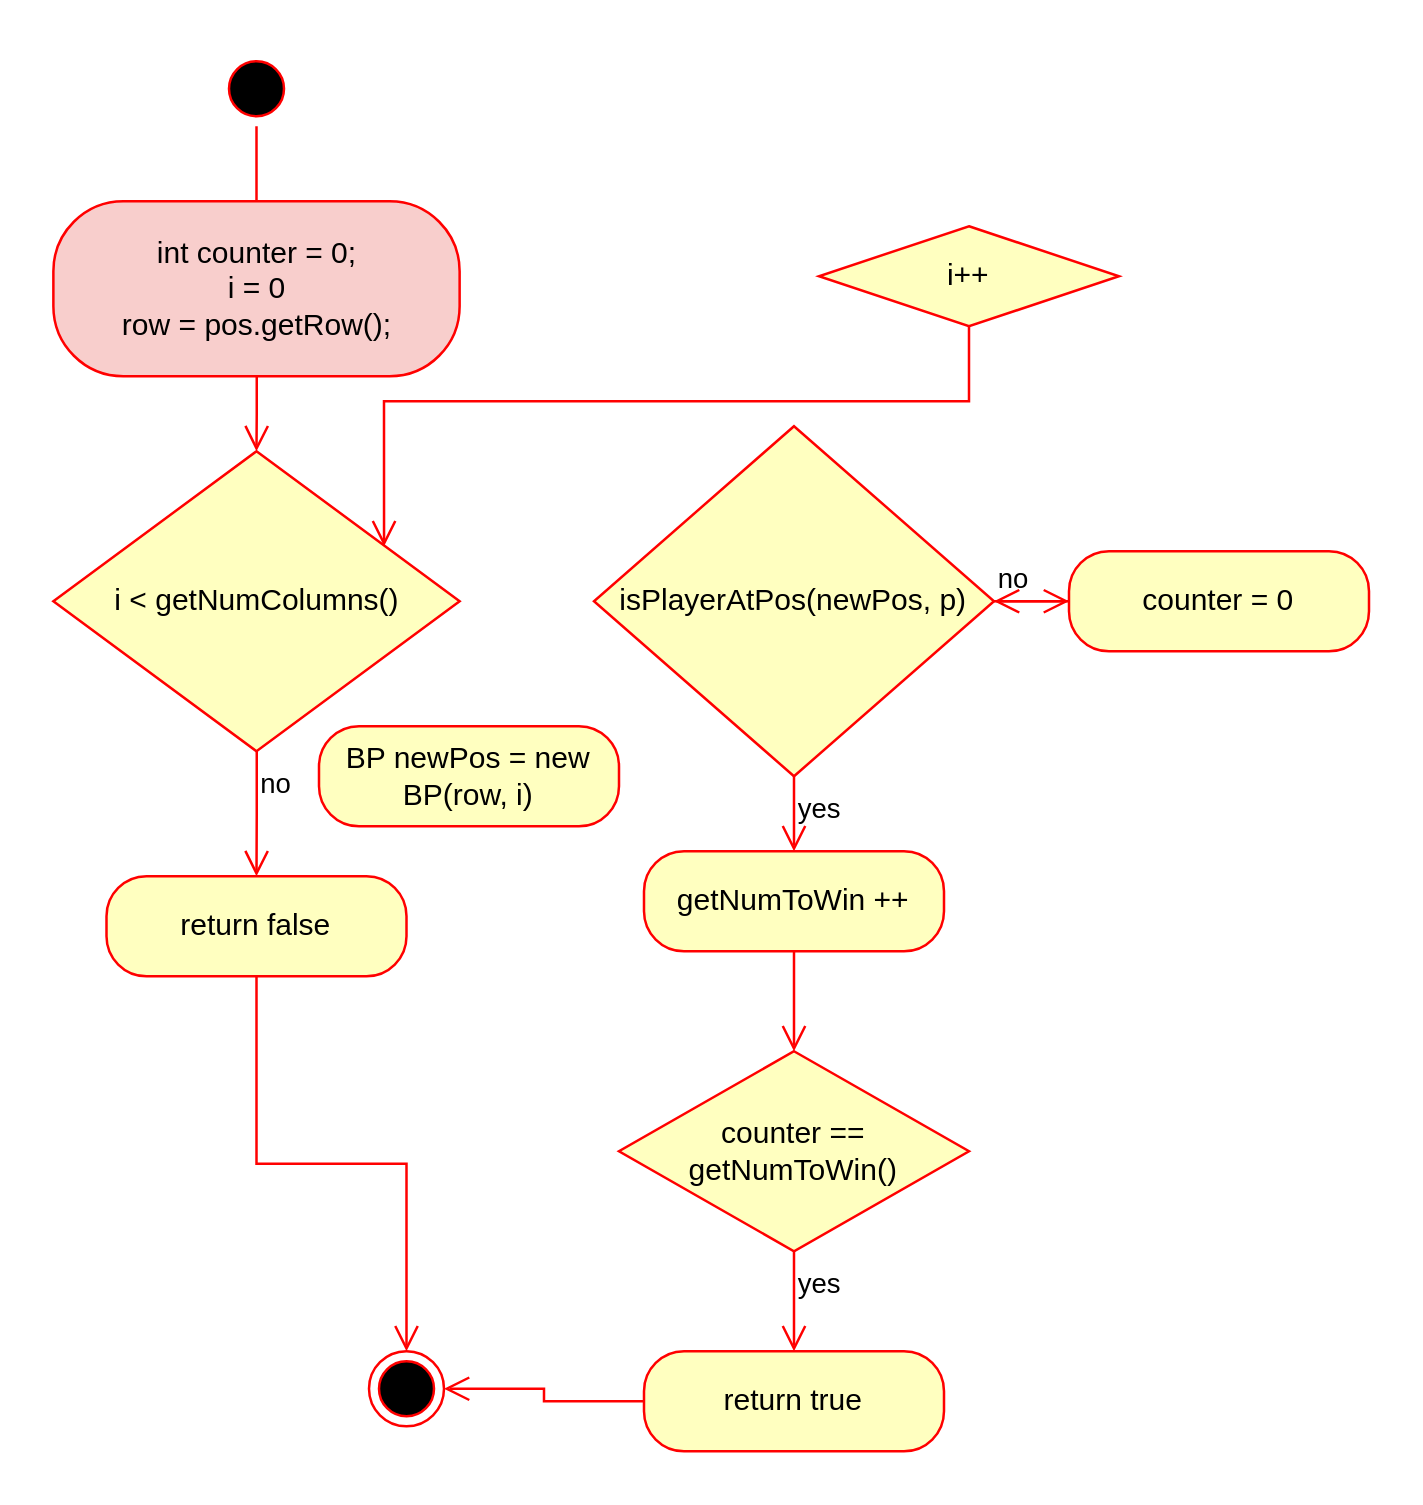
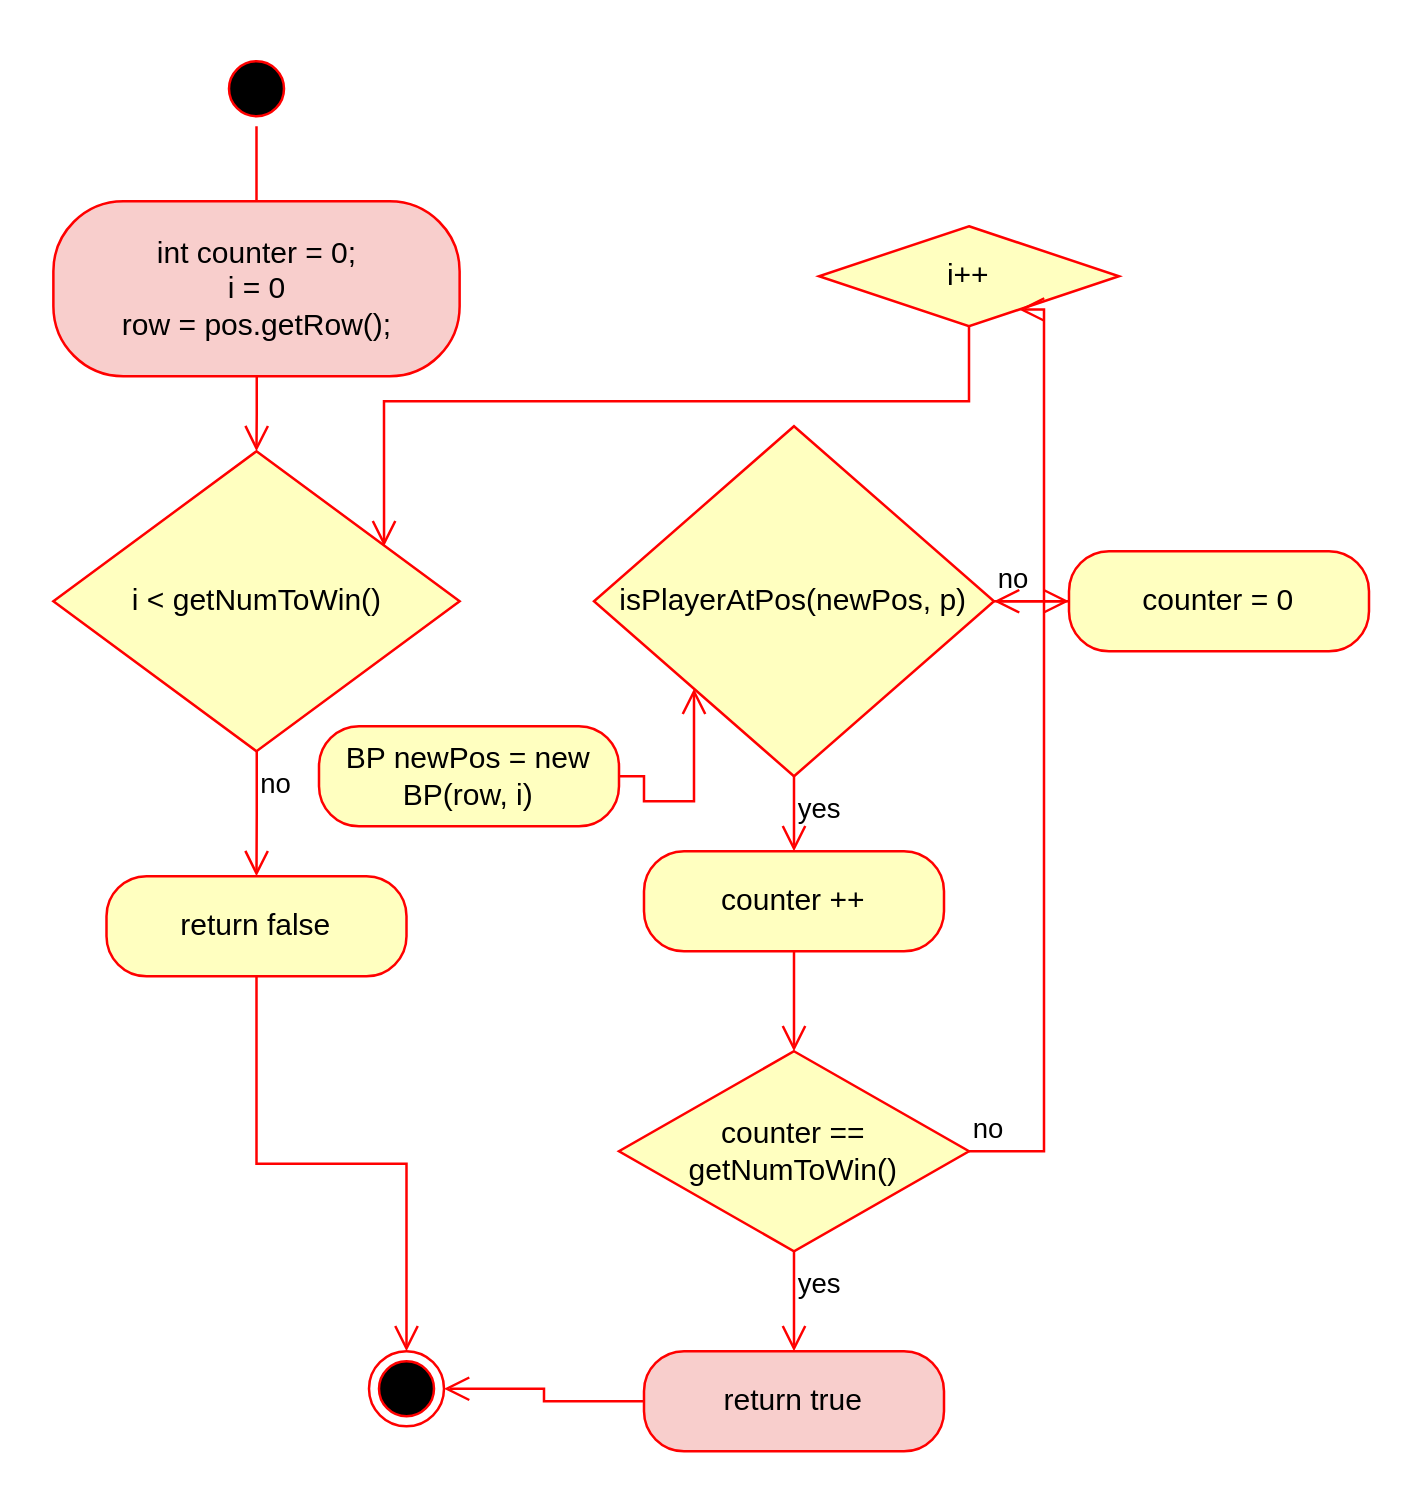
(258, 601) -> (258, 601)
none -> (694, 798)
(794, 901) -> (794, 901)
none -> (1044, 916)
(794, 1401) -> (794, 1401)
